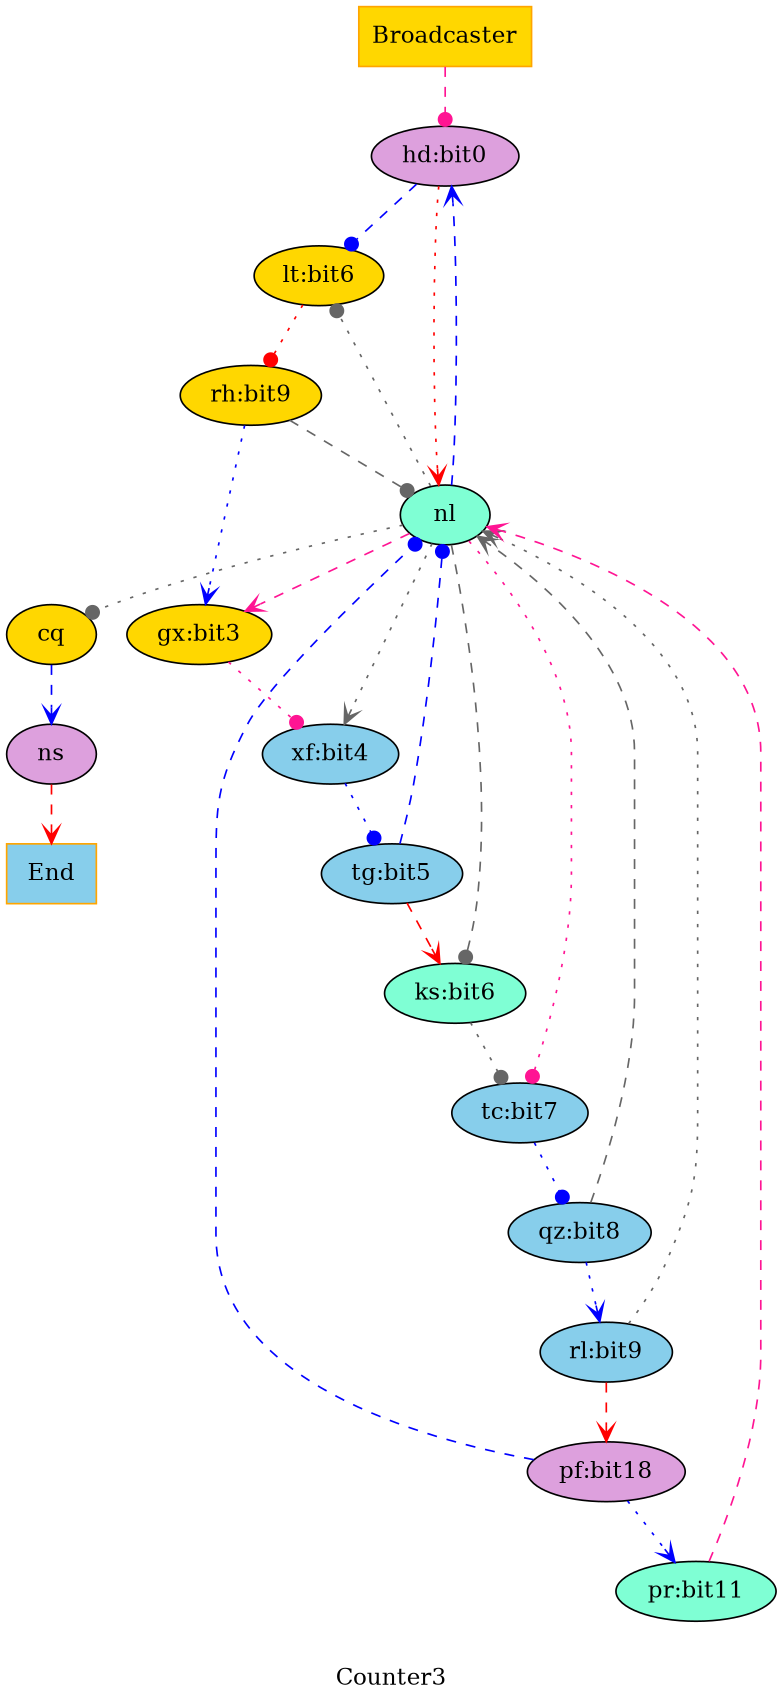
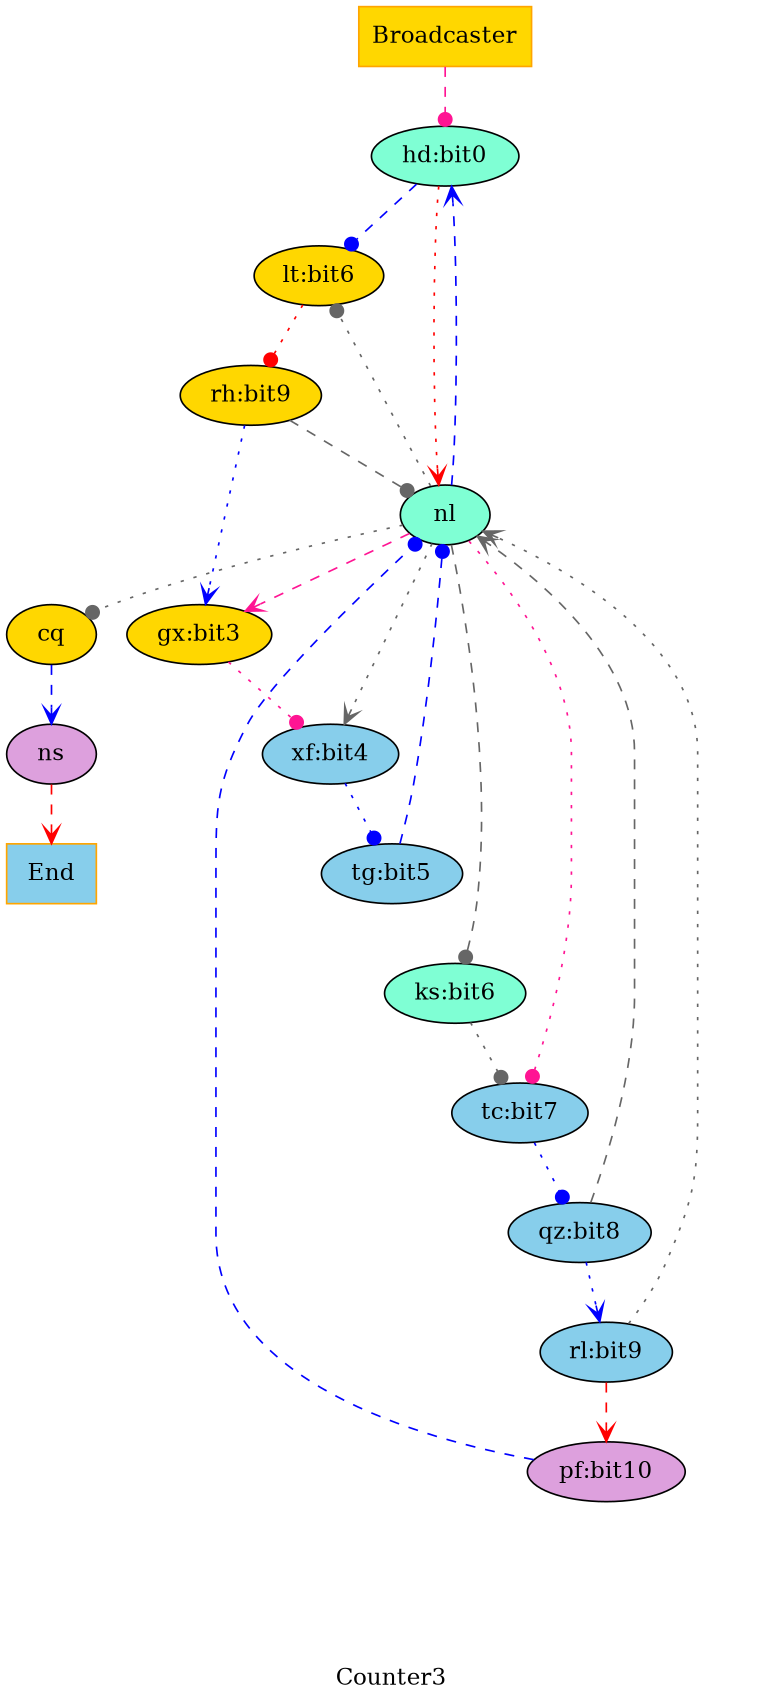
(445, 156) -> (445, 156)
(419, 926) -> none
(606, 1472) -> (606, 1472)
(696, 1591) -> none
